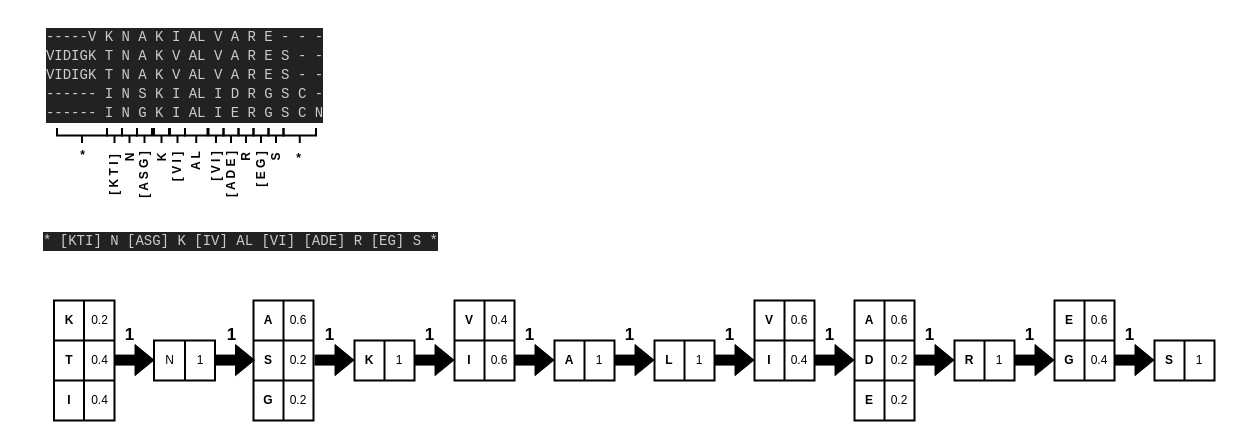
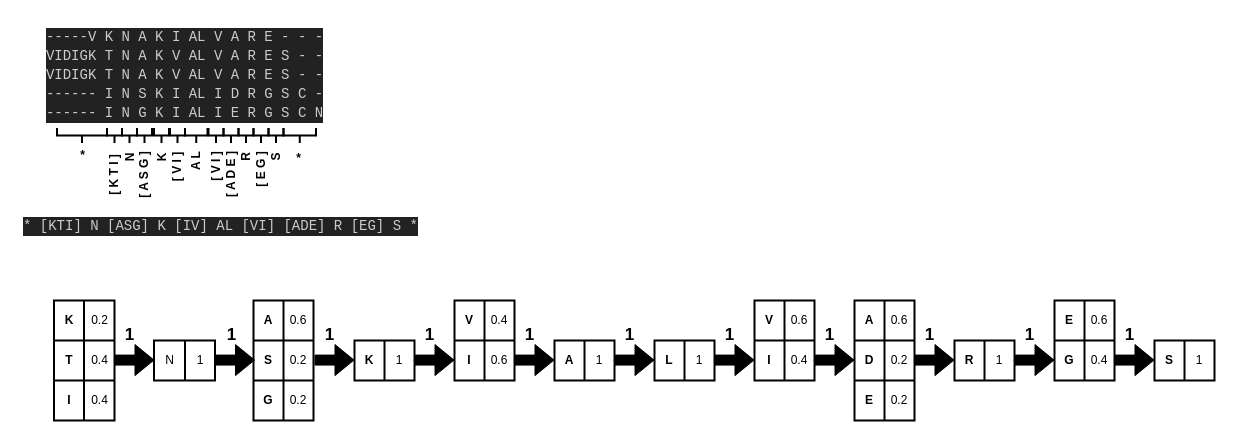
(266, 246) -> (246, 231)
